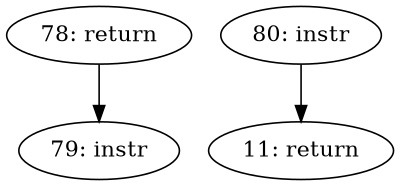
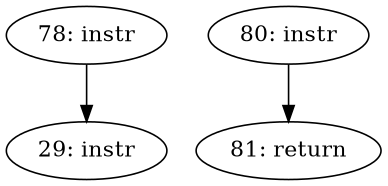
(99, 35) -> (87, 35)
(99, 151) -> (87, 151)
(301, 151) -> (289, 151)
